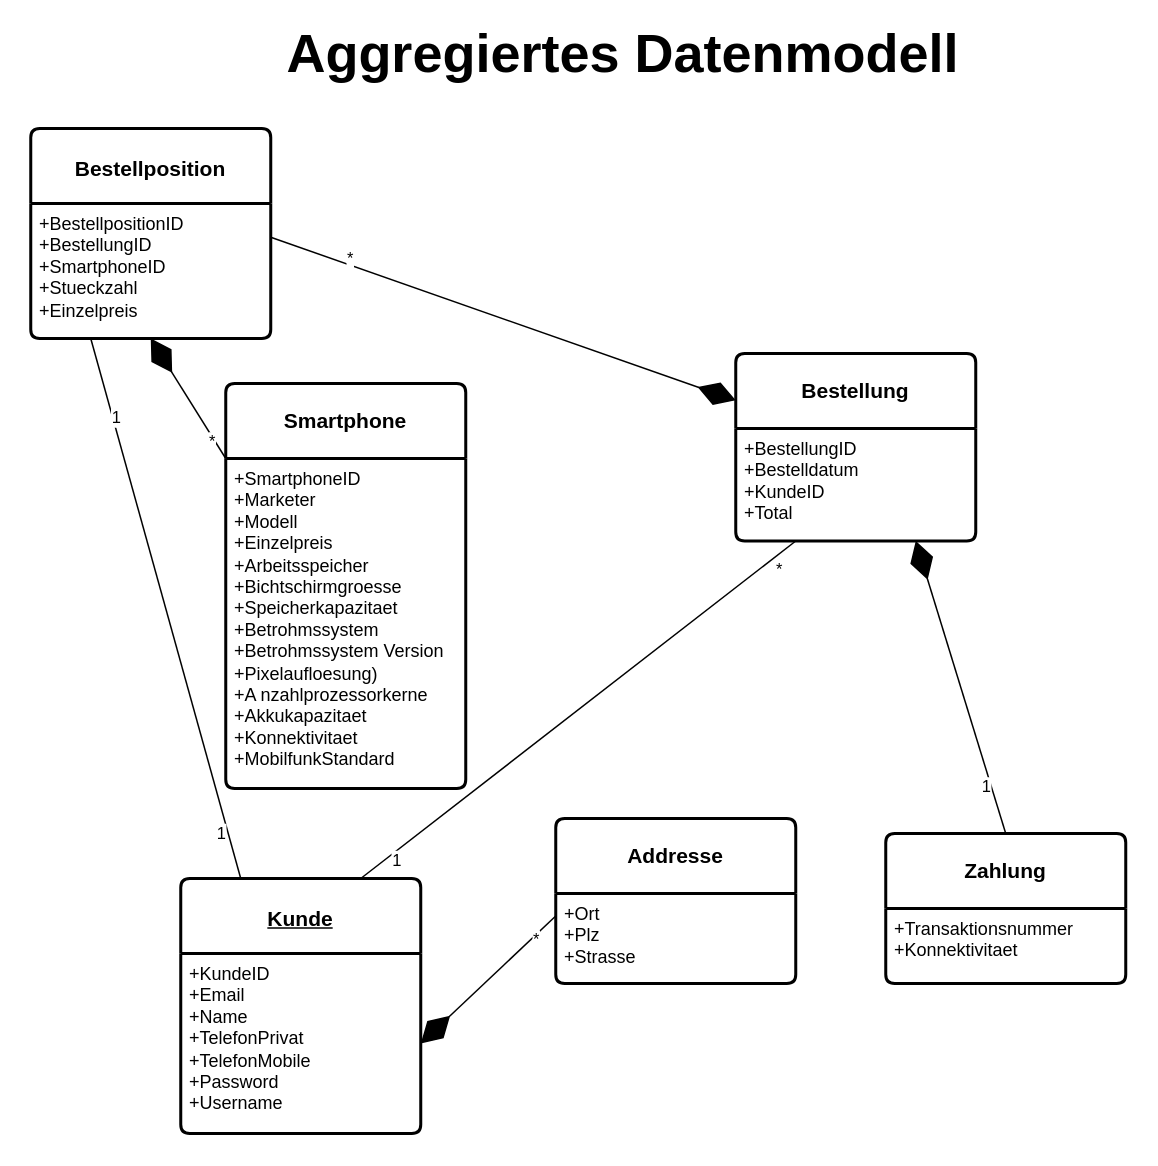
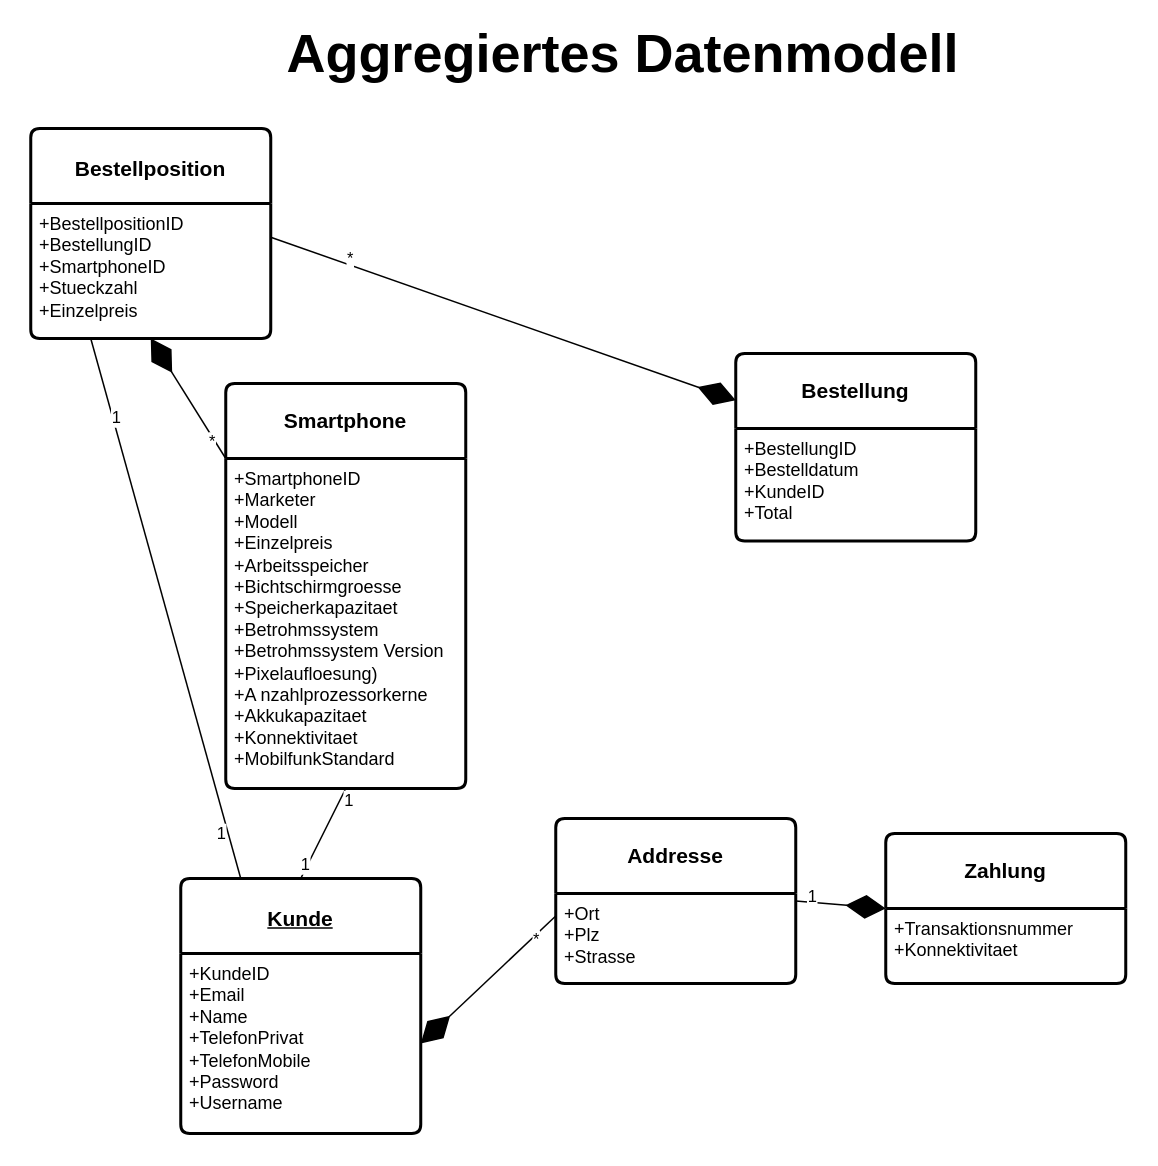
(958, 678) -> none
(577, 710) -> none
none -> (323, 834)
none -> (822, 903)
